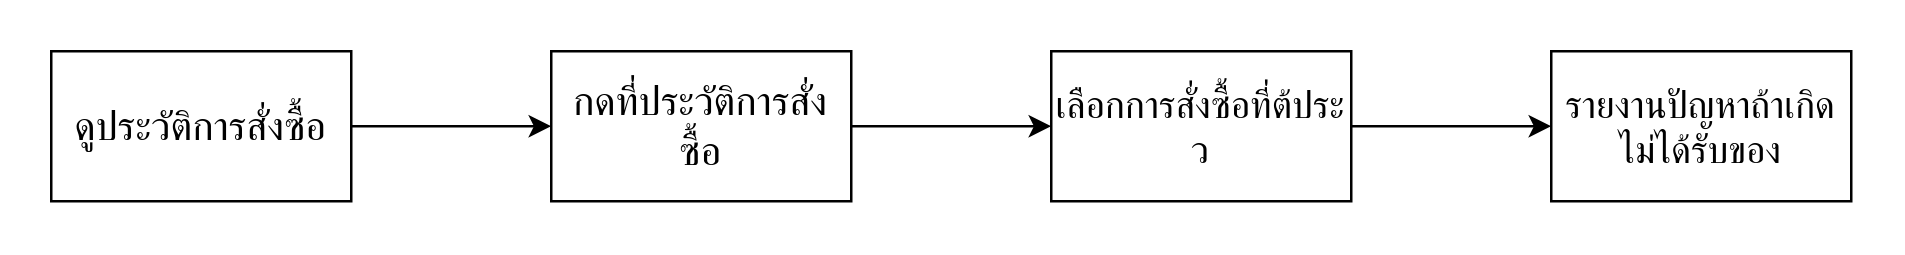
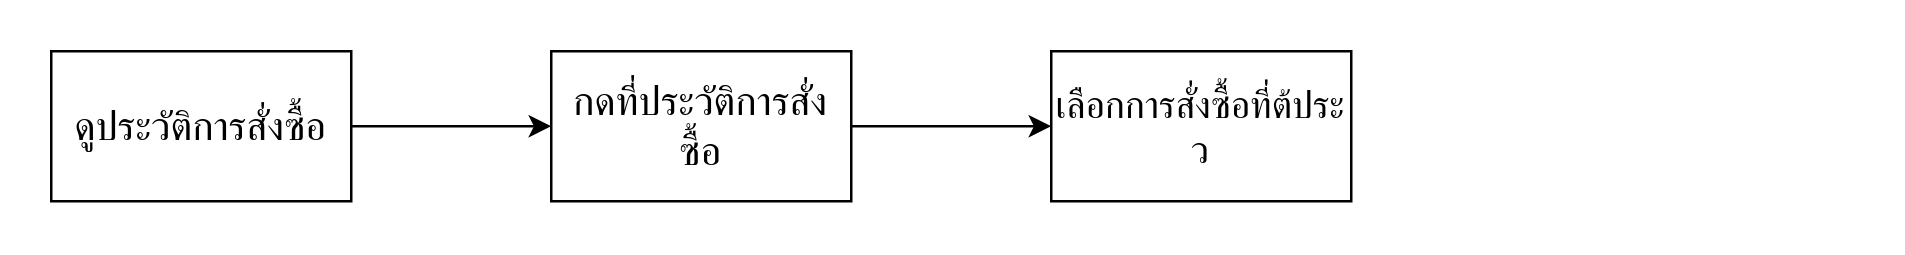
(1443, 126) -> none
(1701, 126) -> none
